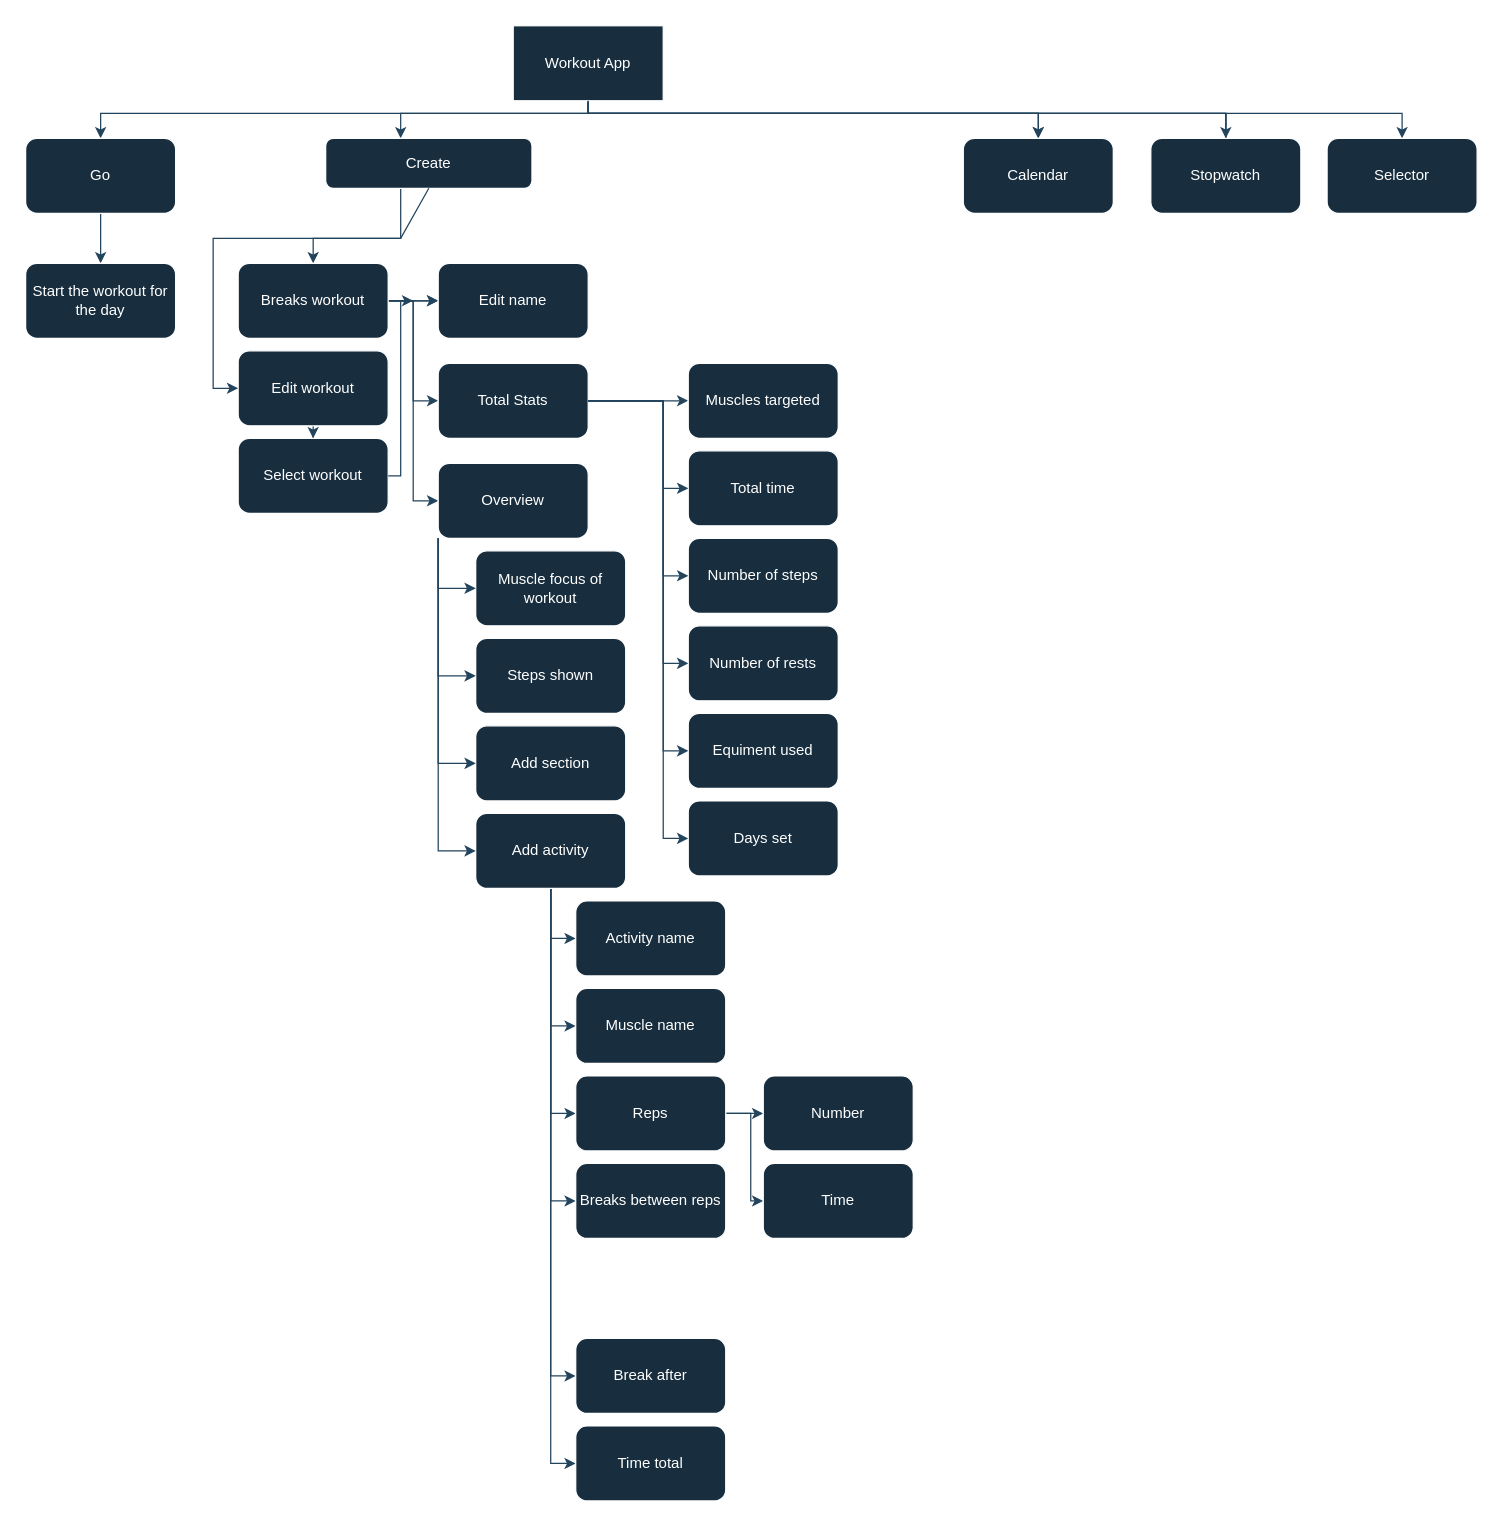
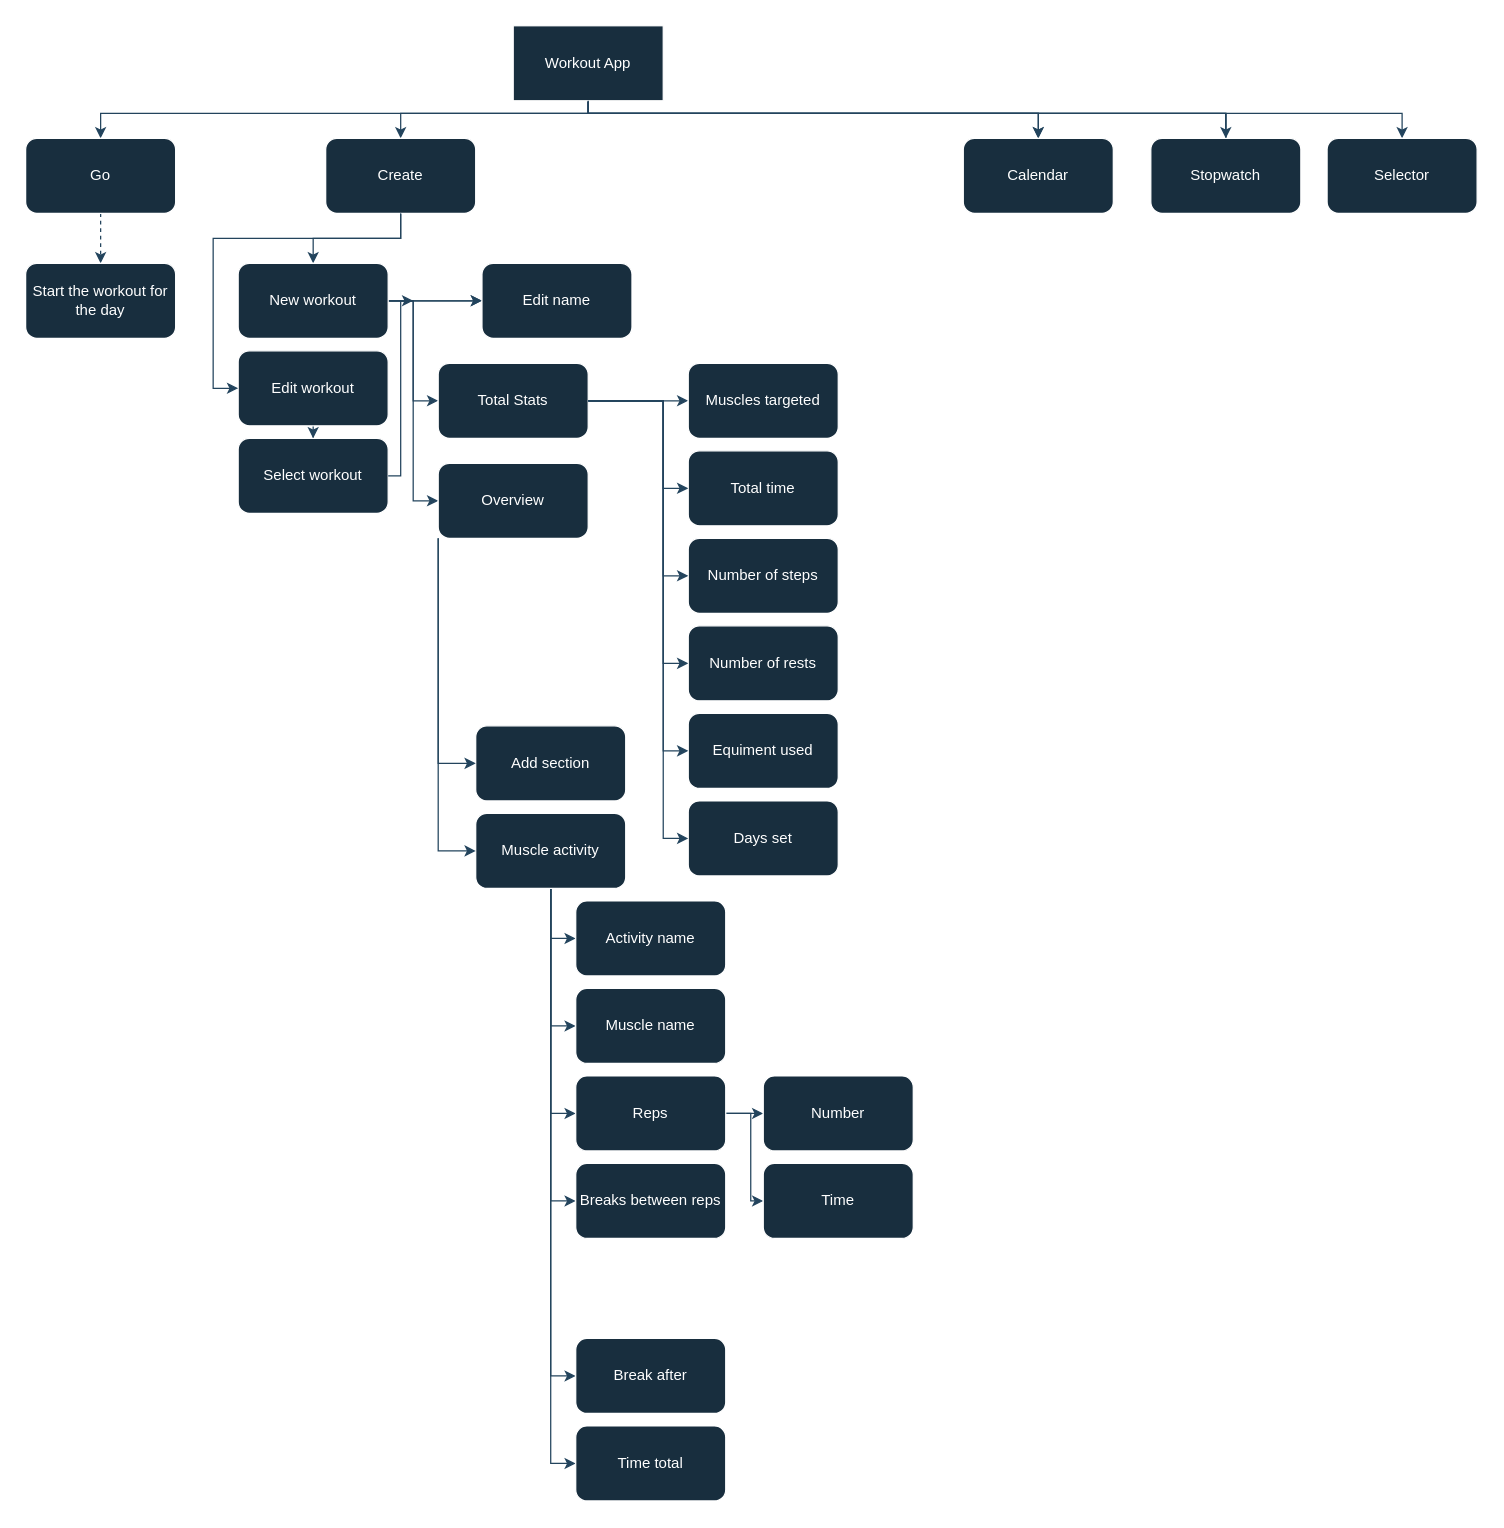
(429, 163) -> (401, 176)
(101, 233) -> (101, 233)
(313, 301) -> (313, 301)
(513, 301) -> (557, 301)
(454, 588) -> none
(551, 588) -> none
(454, 676) -> none
(551, 676) -> none
(551, 851) -> (551, 851)
